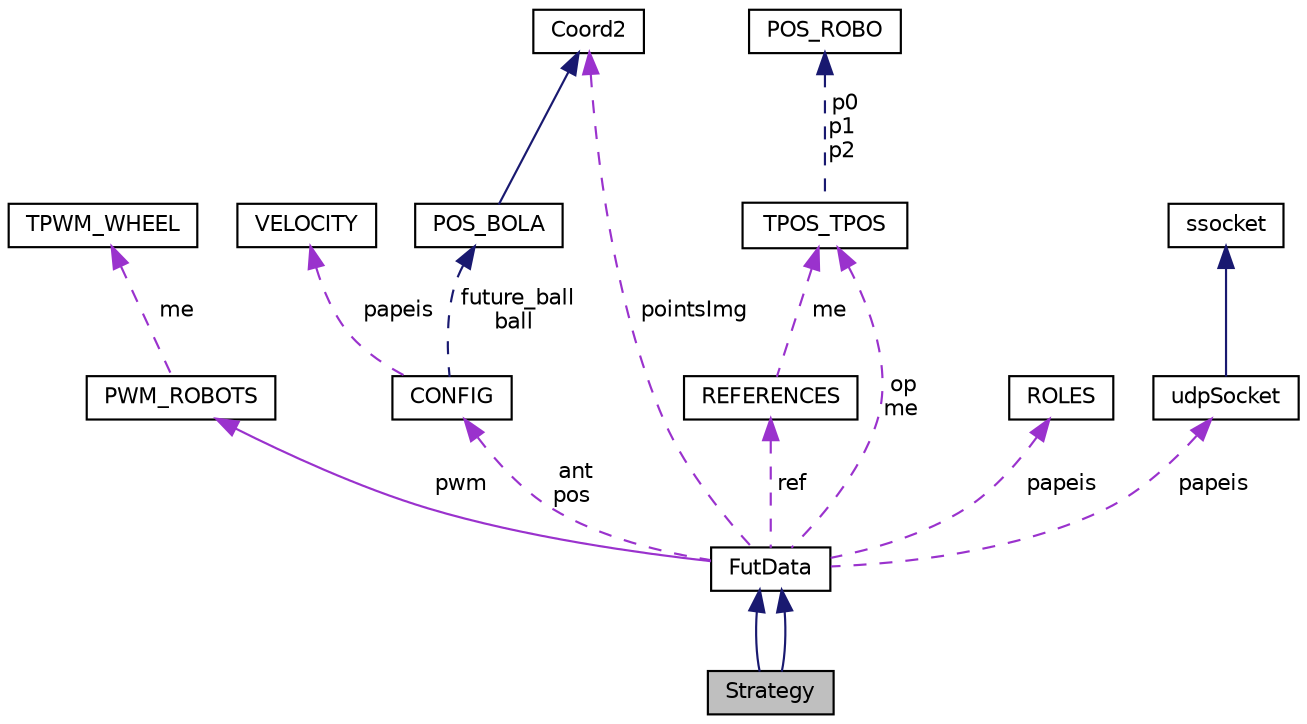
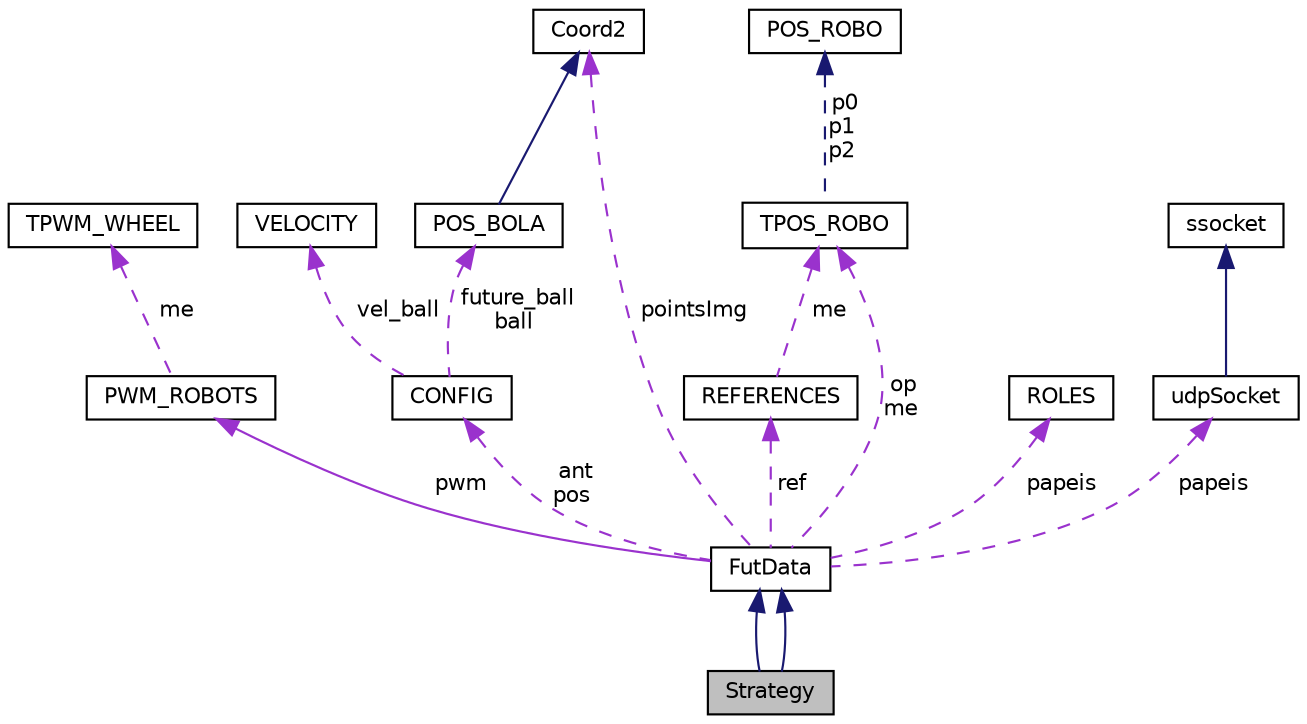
(825, 225) -> (825, 225)
(396, 311) -> (396, 311)
(449, 320) -> (449, 320)
